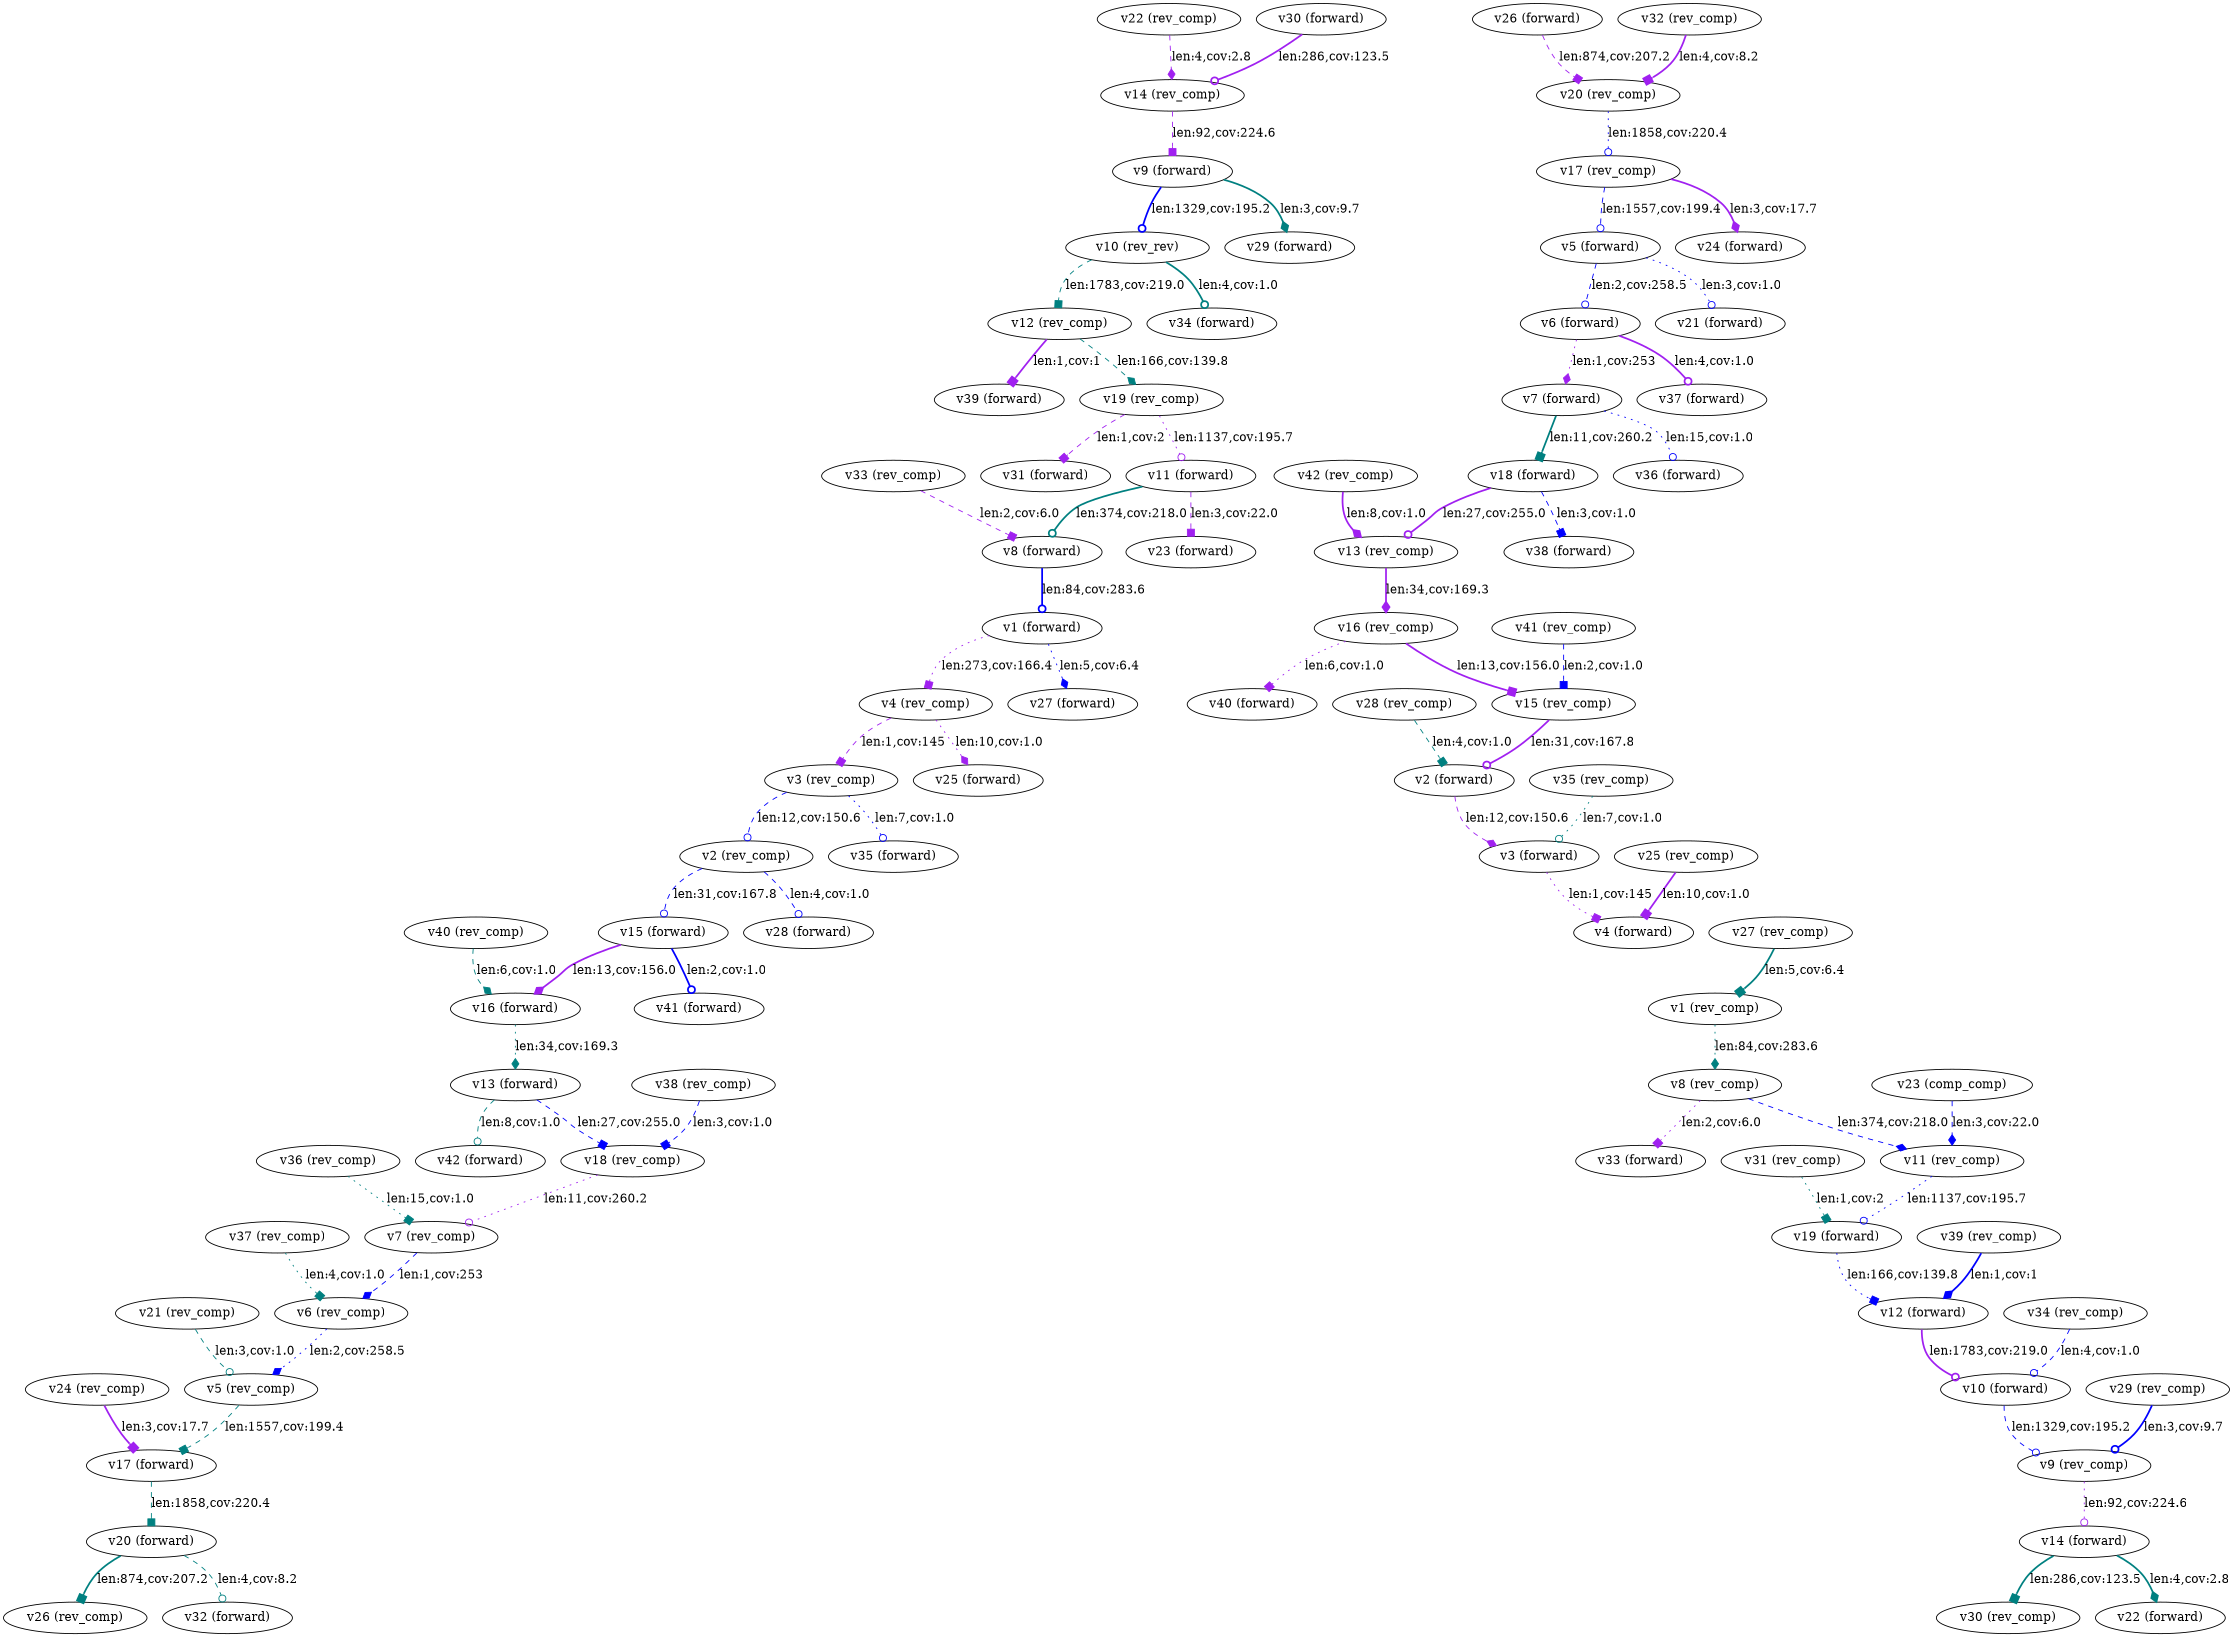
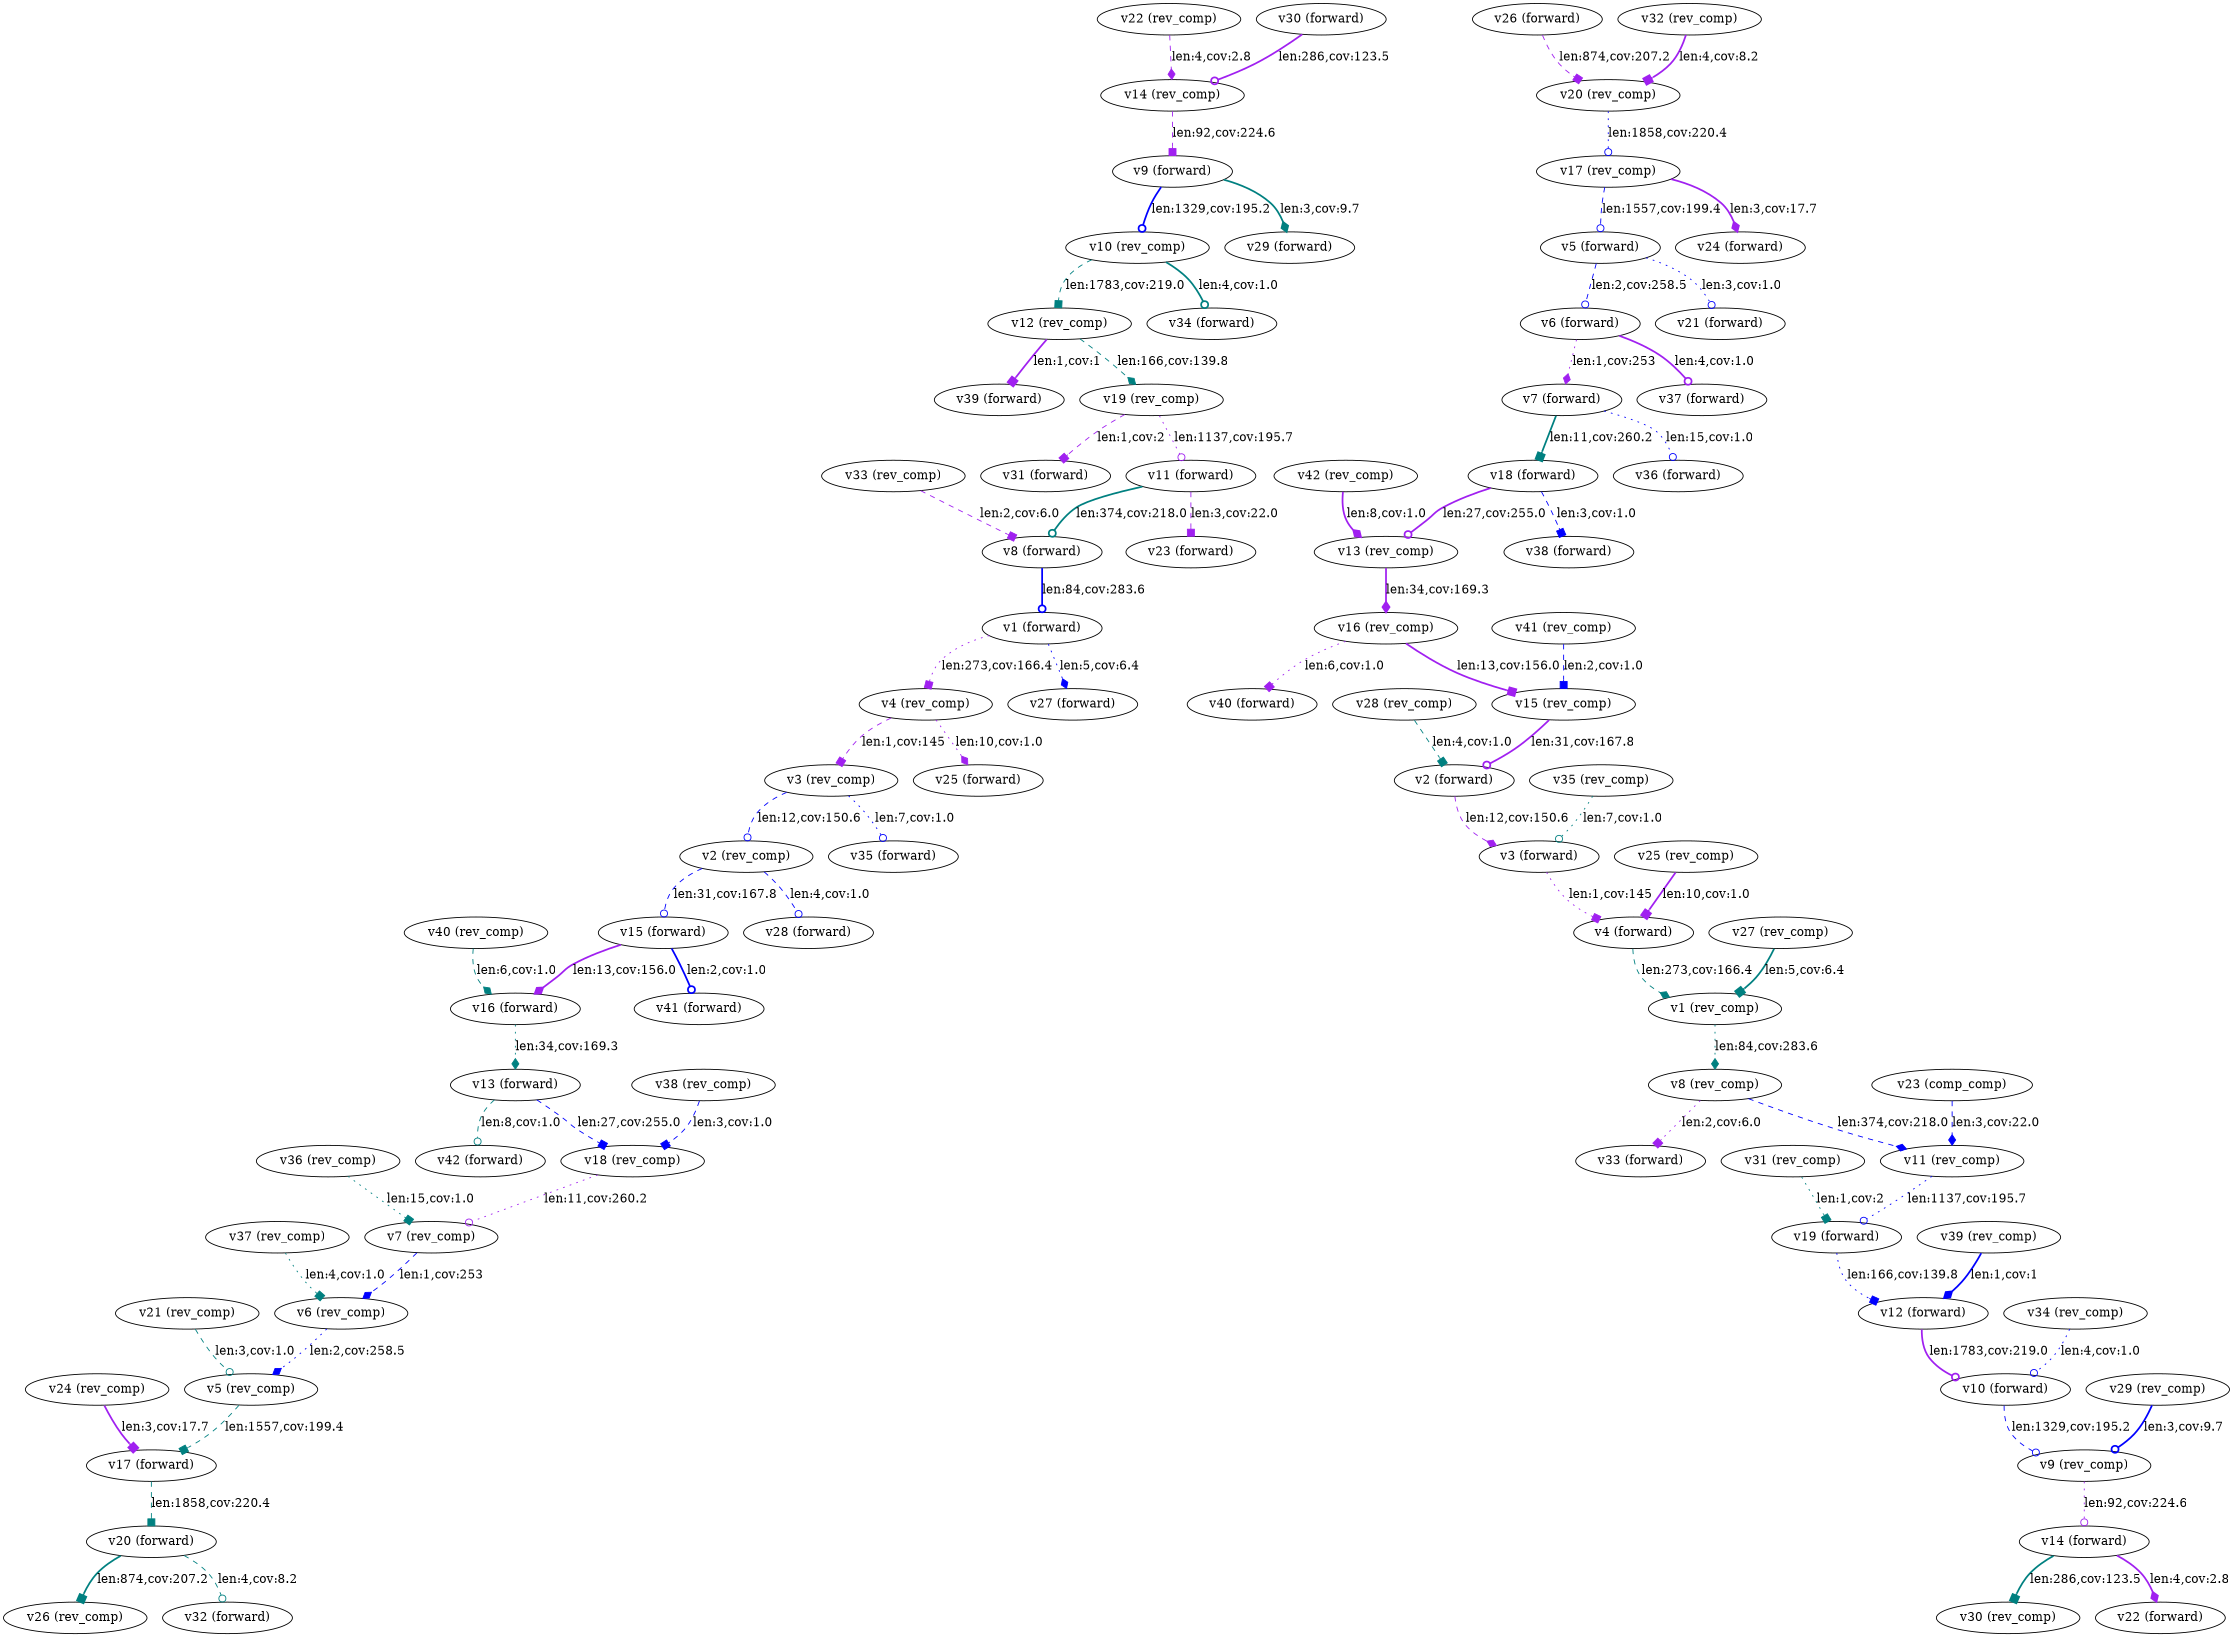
(1138, 248) -> (1138, 248)
none -> (1640, 975)
(2056, 1353) -> (2056, 1353)
(2138, 1570) -> (2138, 1570)
